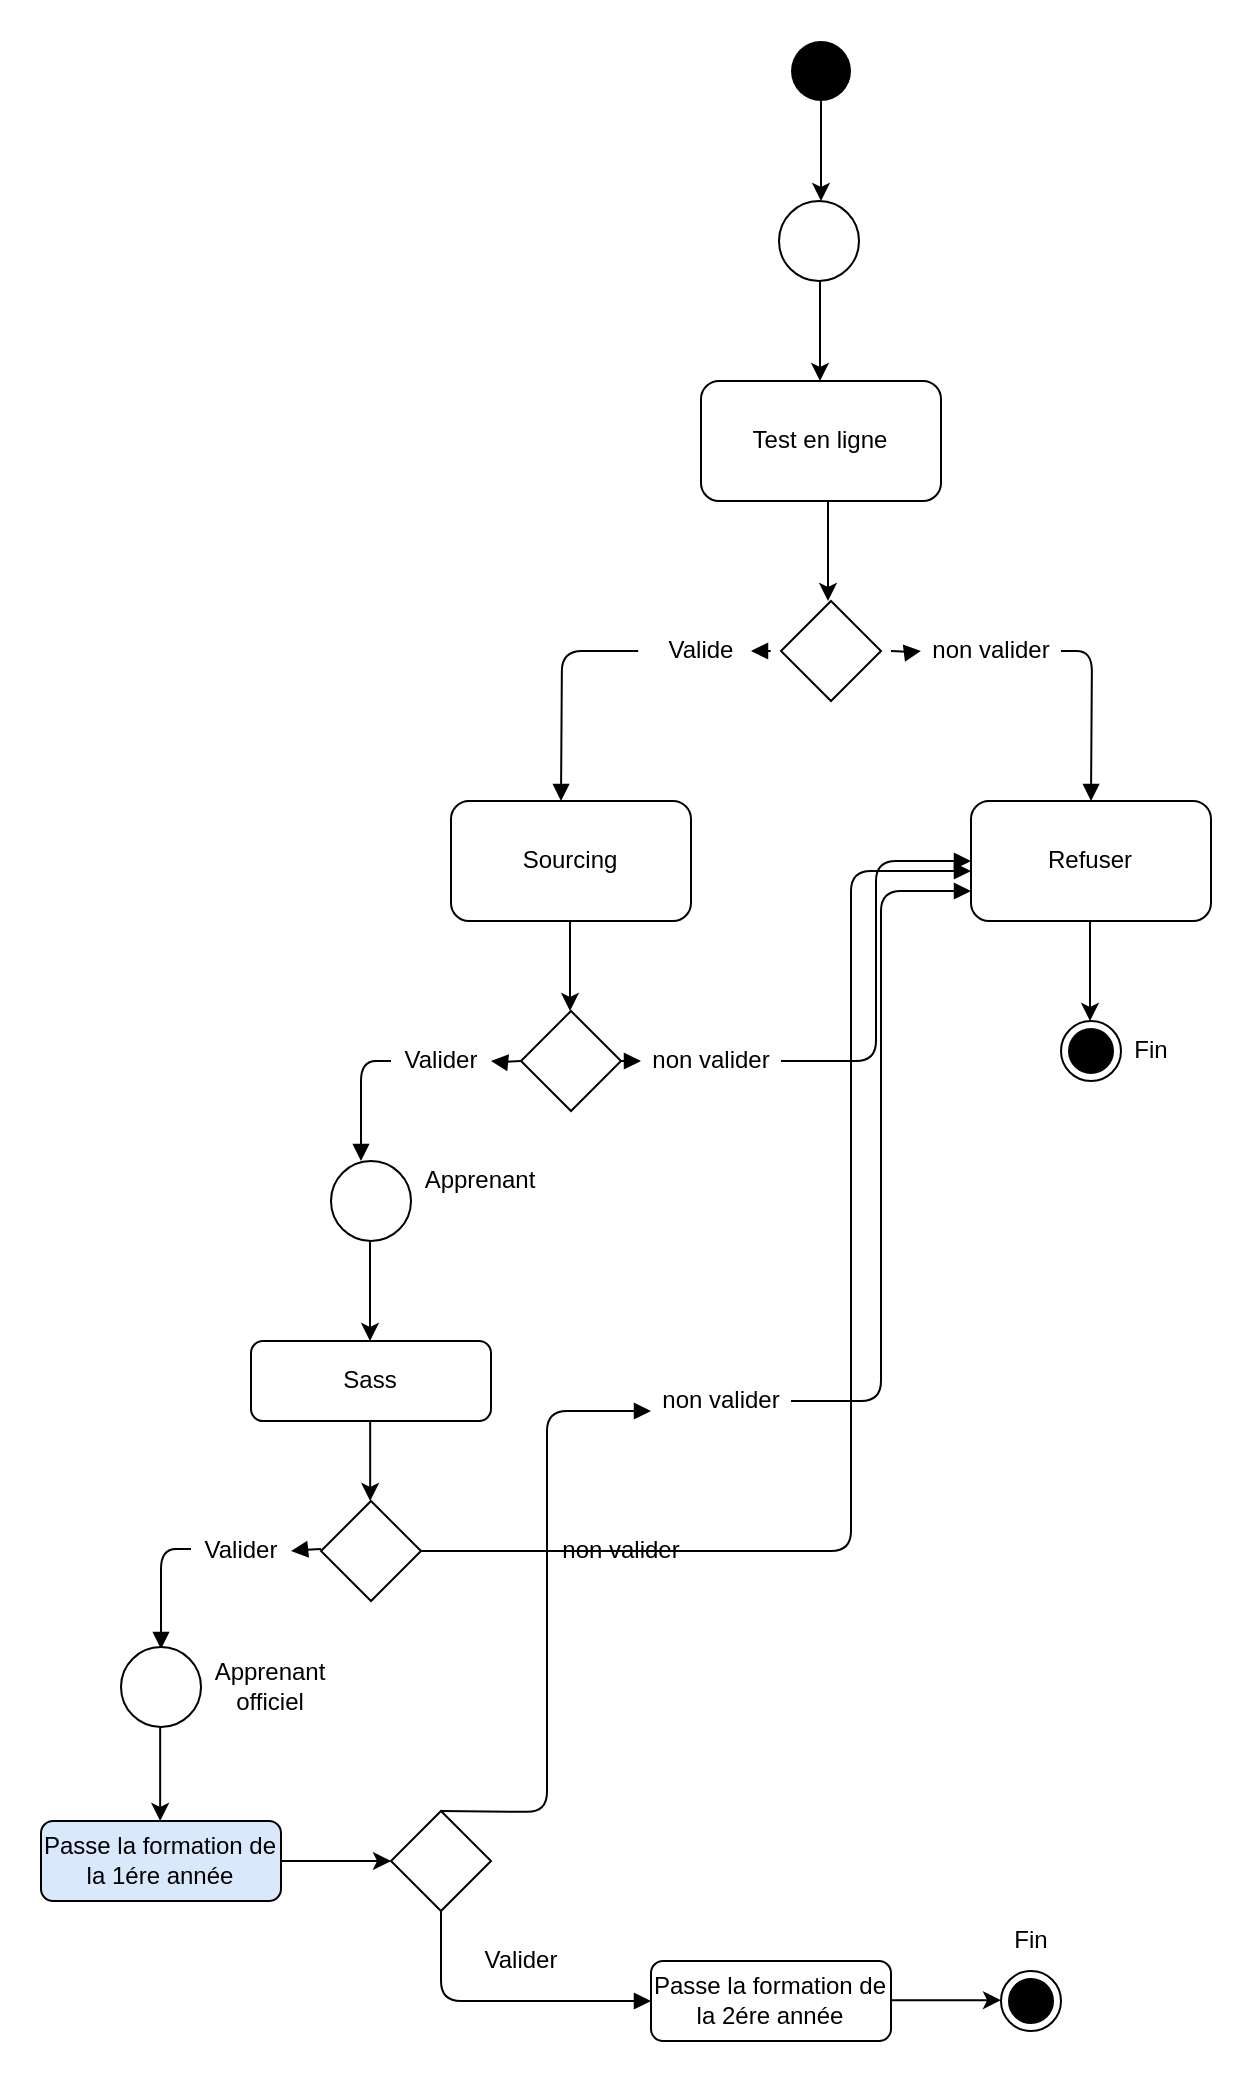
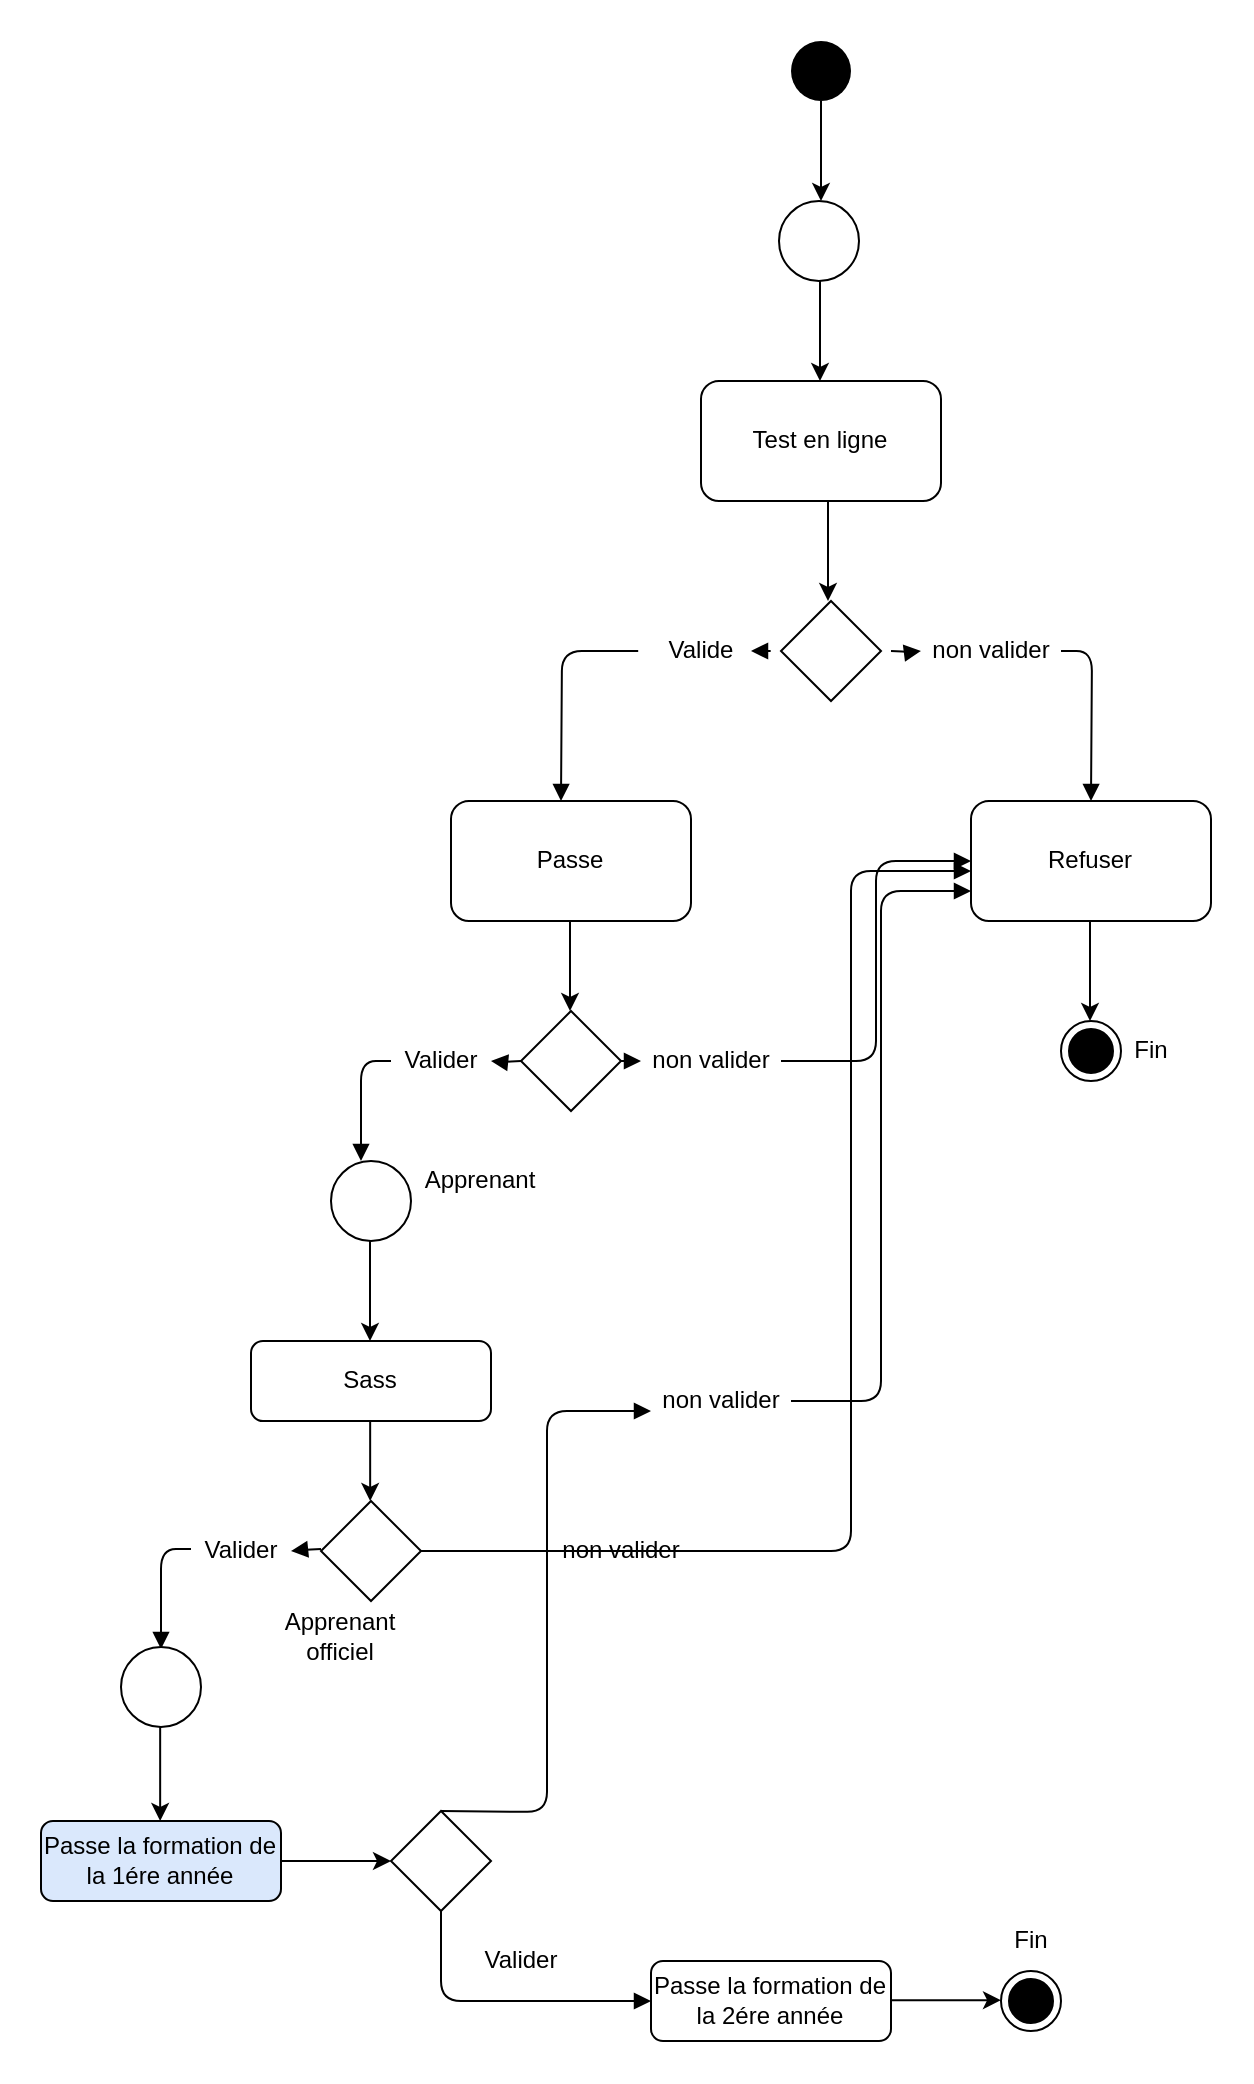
(571, 861) -> (571, 861)
(271, 1687) -> (341, 1637)
